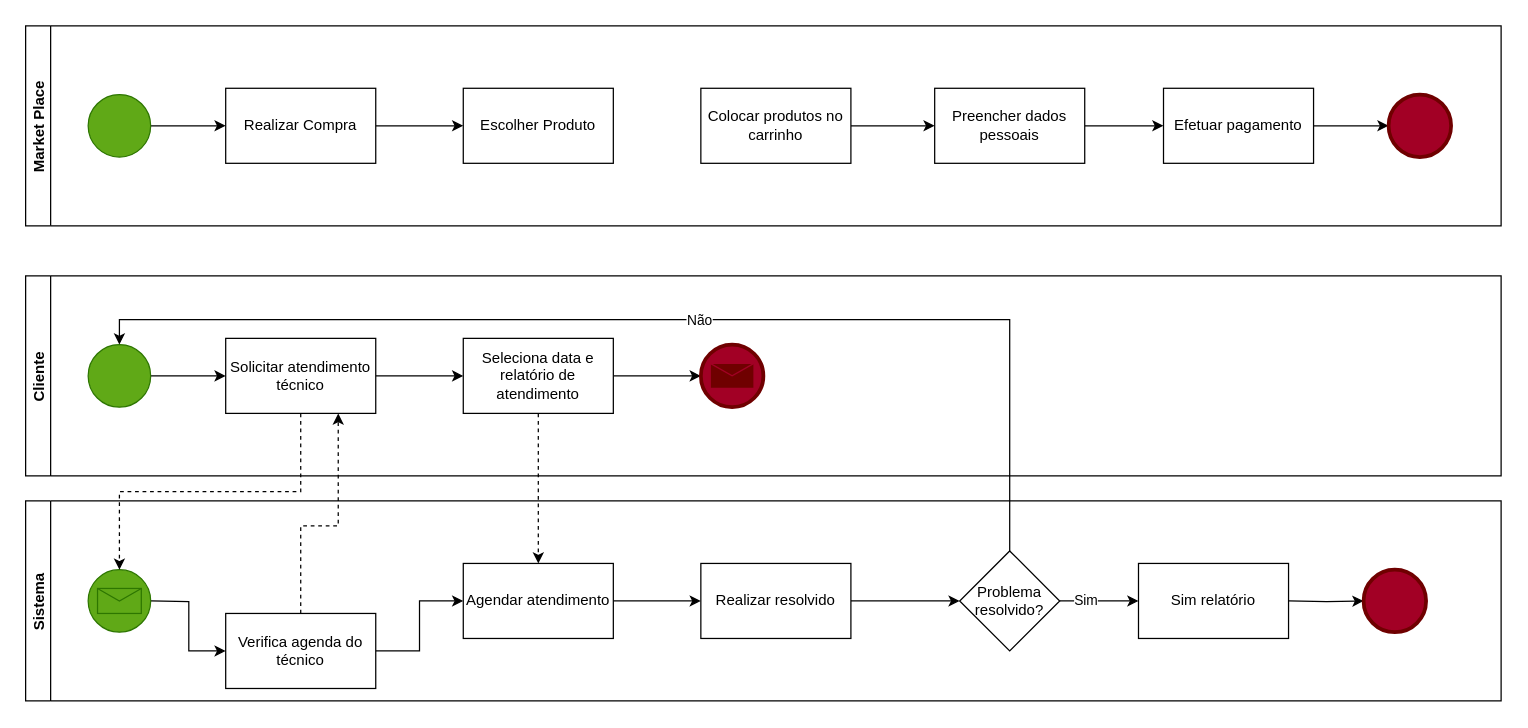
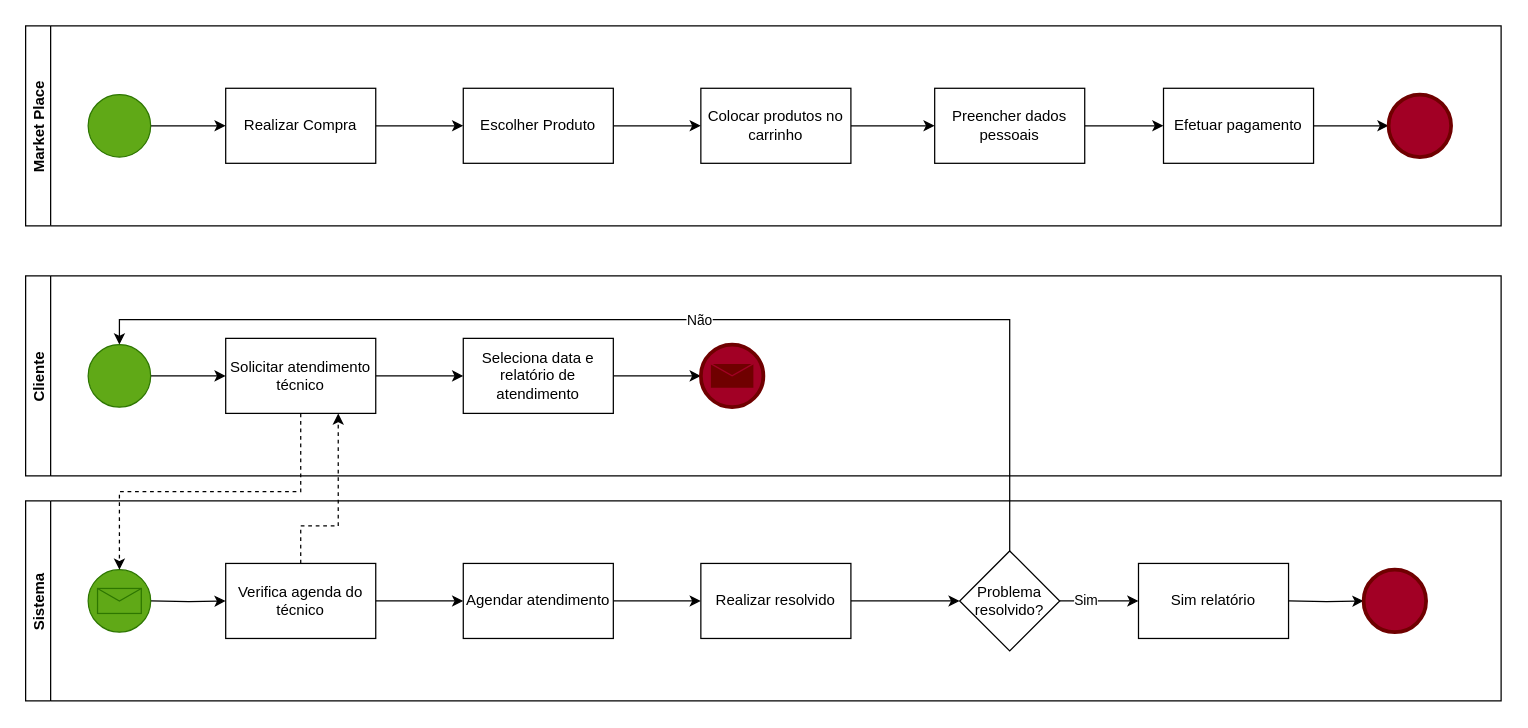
none -> (652, 126)
(538, 484) -> none
(301, 651) -> (301, 601)
